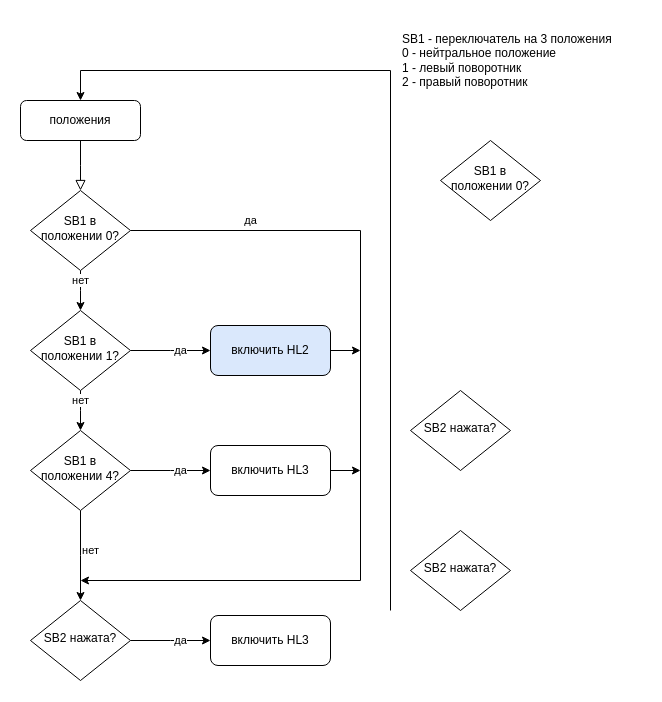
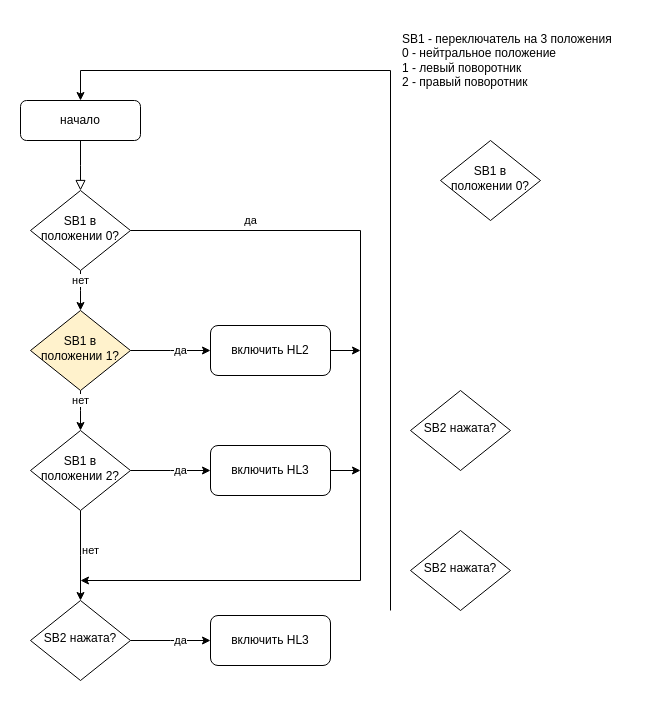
(81, 121) -> (81, 121)
(81, 351) -> (81, 351)
(271, 351) -> (271, 351)
(81, 469) -> (81, 469)
